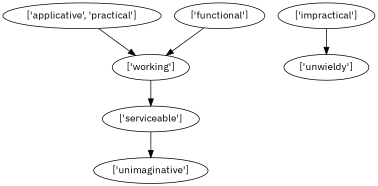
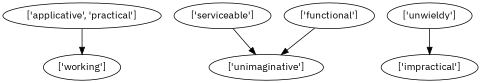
(326, 38) -> (430, 38)
(188, 40) -> (301, 39)
(151, 90) -> none
